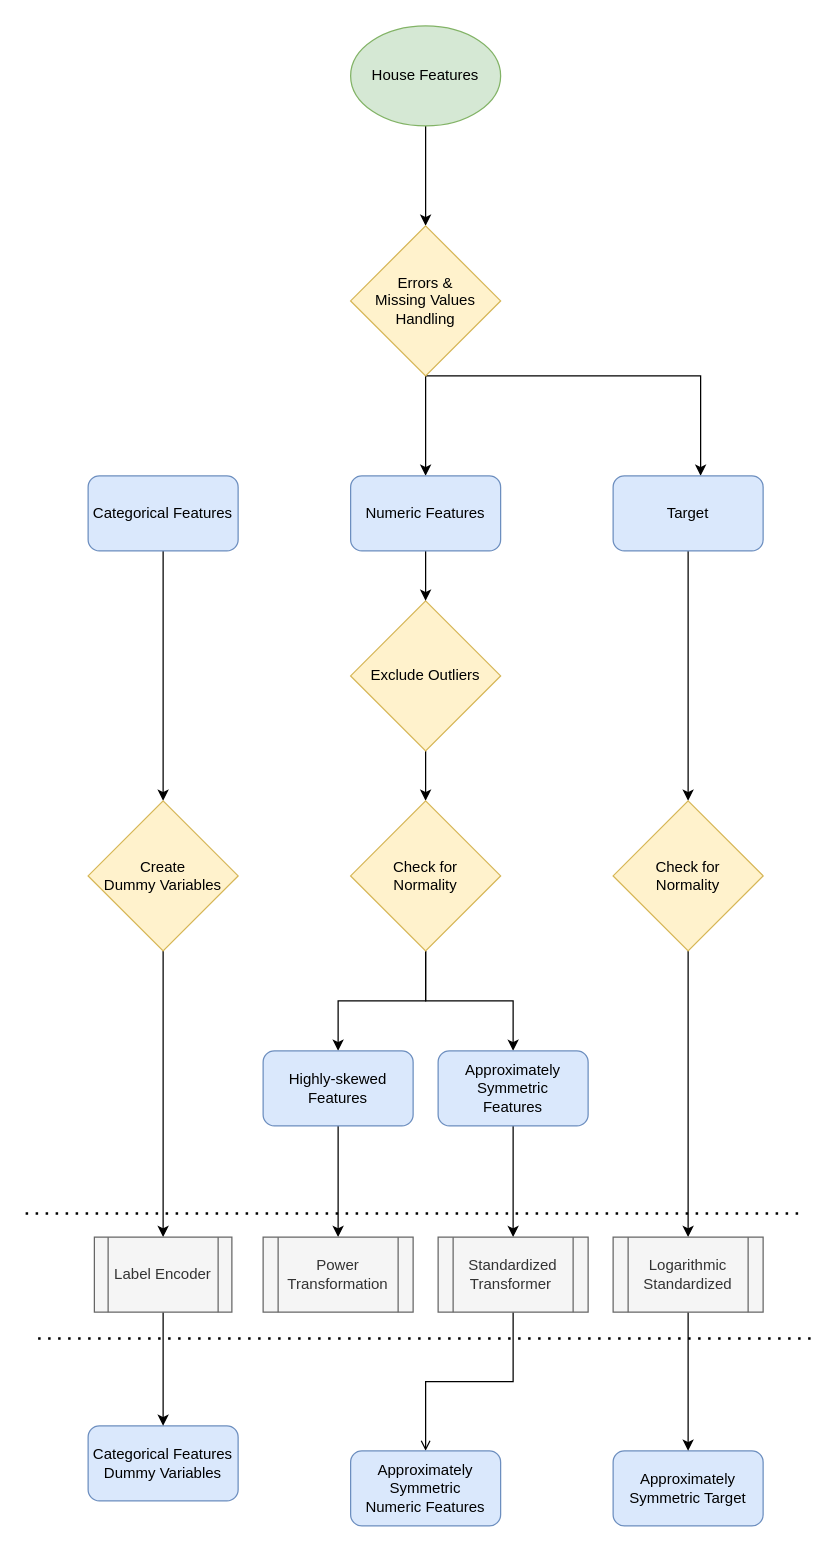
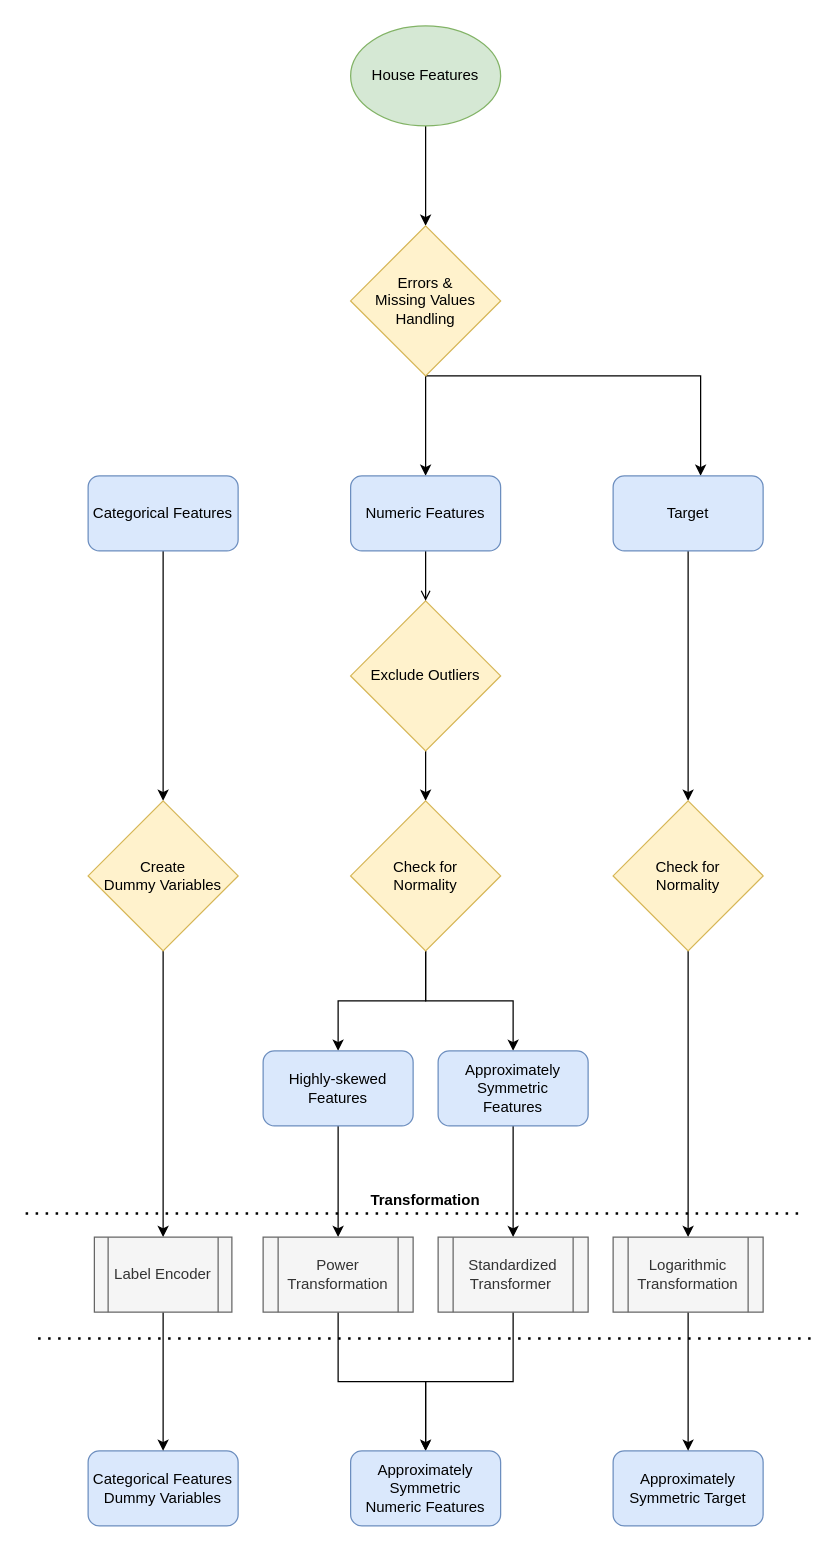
(426, 591) -> (426, 593)
none -> (426, 1201)
(688, 1274) -> (688, 1274)
none -> (345, 1381)
(163, 1463) -> (163, 1488)
